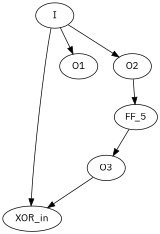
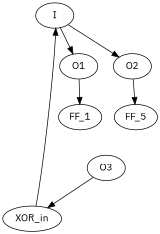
(39, 113) -> (48, 121)
none -> (80, 117)
(123, 139) -> none
